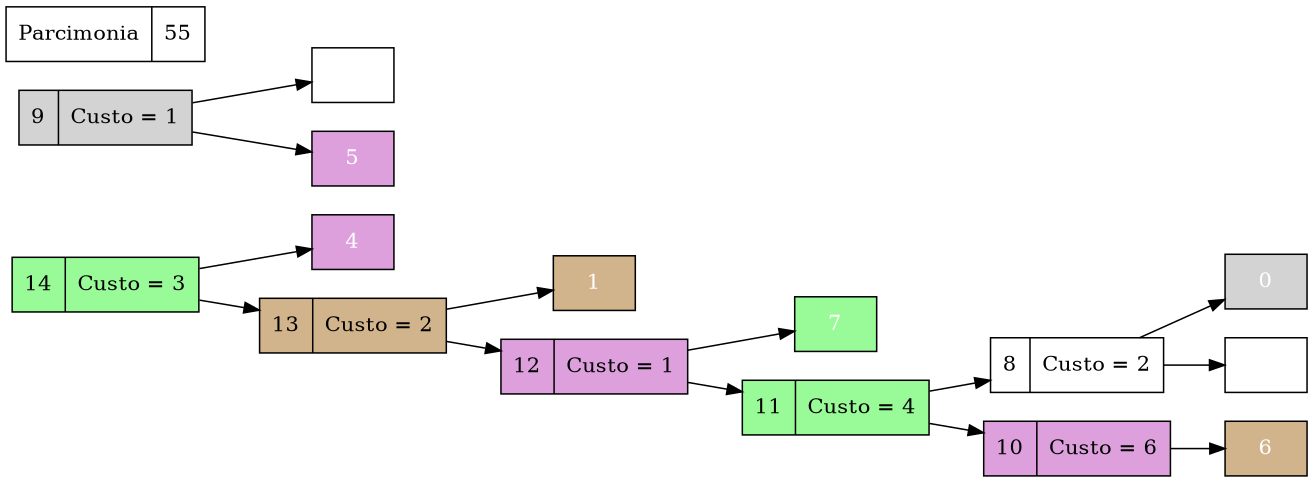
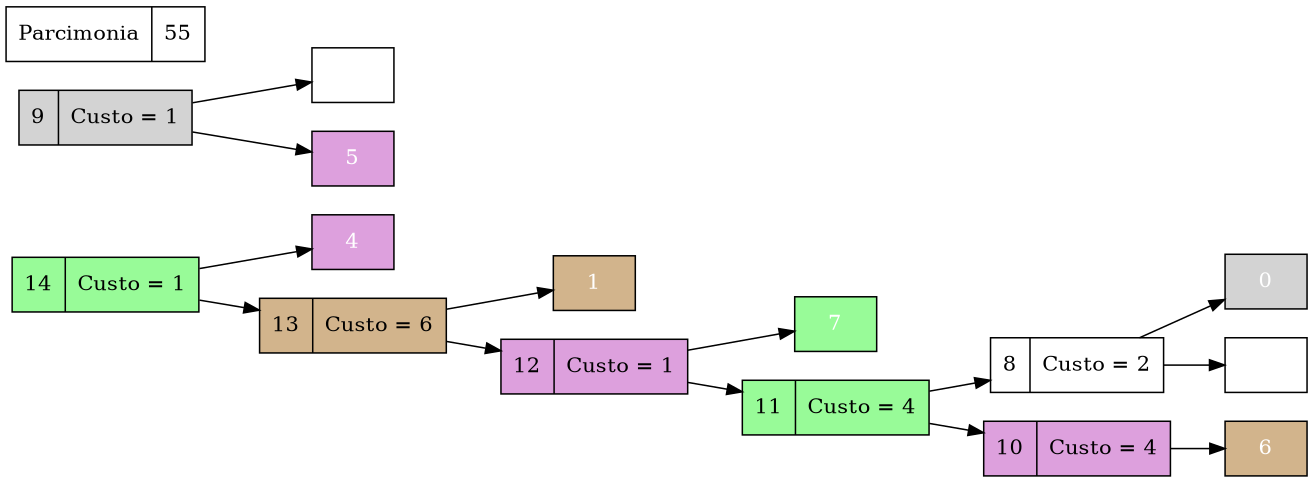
(132, 284) -> (132, 284)
(380, 325) -> (380, 325)
(1104, 448) -> (1104, 448)
